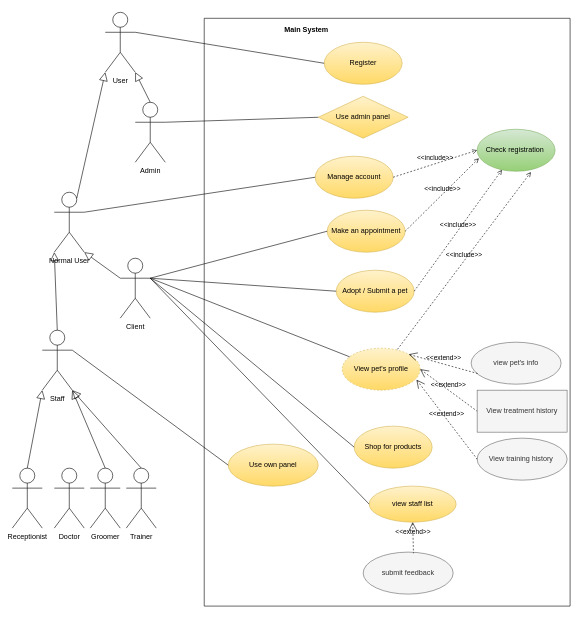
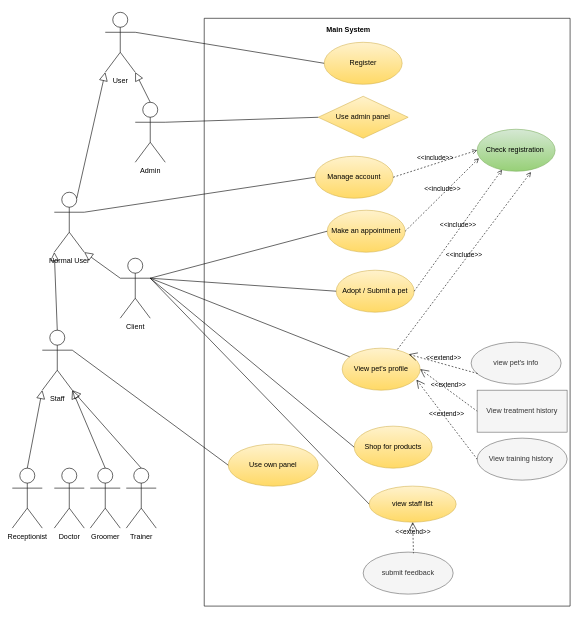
(306, 30) -> (348, 30)
(381, 369) -> (381, 369)
